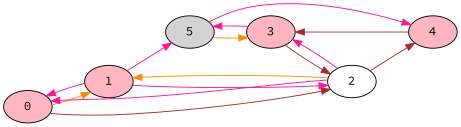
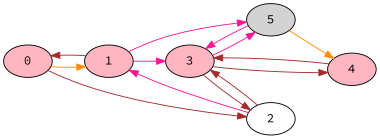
(305, 4) -> (308, 42)
(226, 38) -> (231, 34)
(319, 56) -> (238, 90)
(389, 59) -> (266, 71)
(235, 75) -> (192, 95)
(193, 87) -> (145, 61)
(70, 88) -> (73, 55)
(194, 93) -> none
